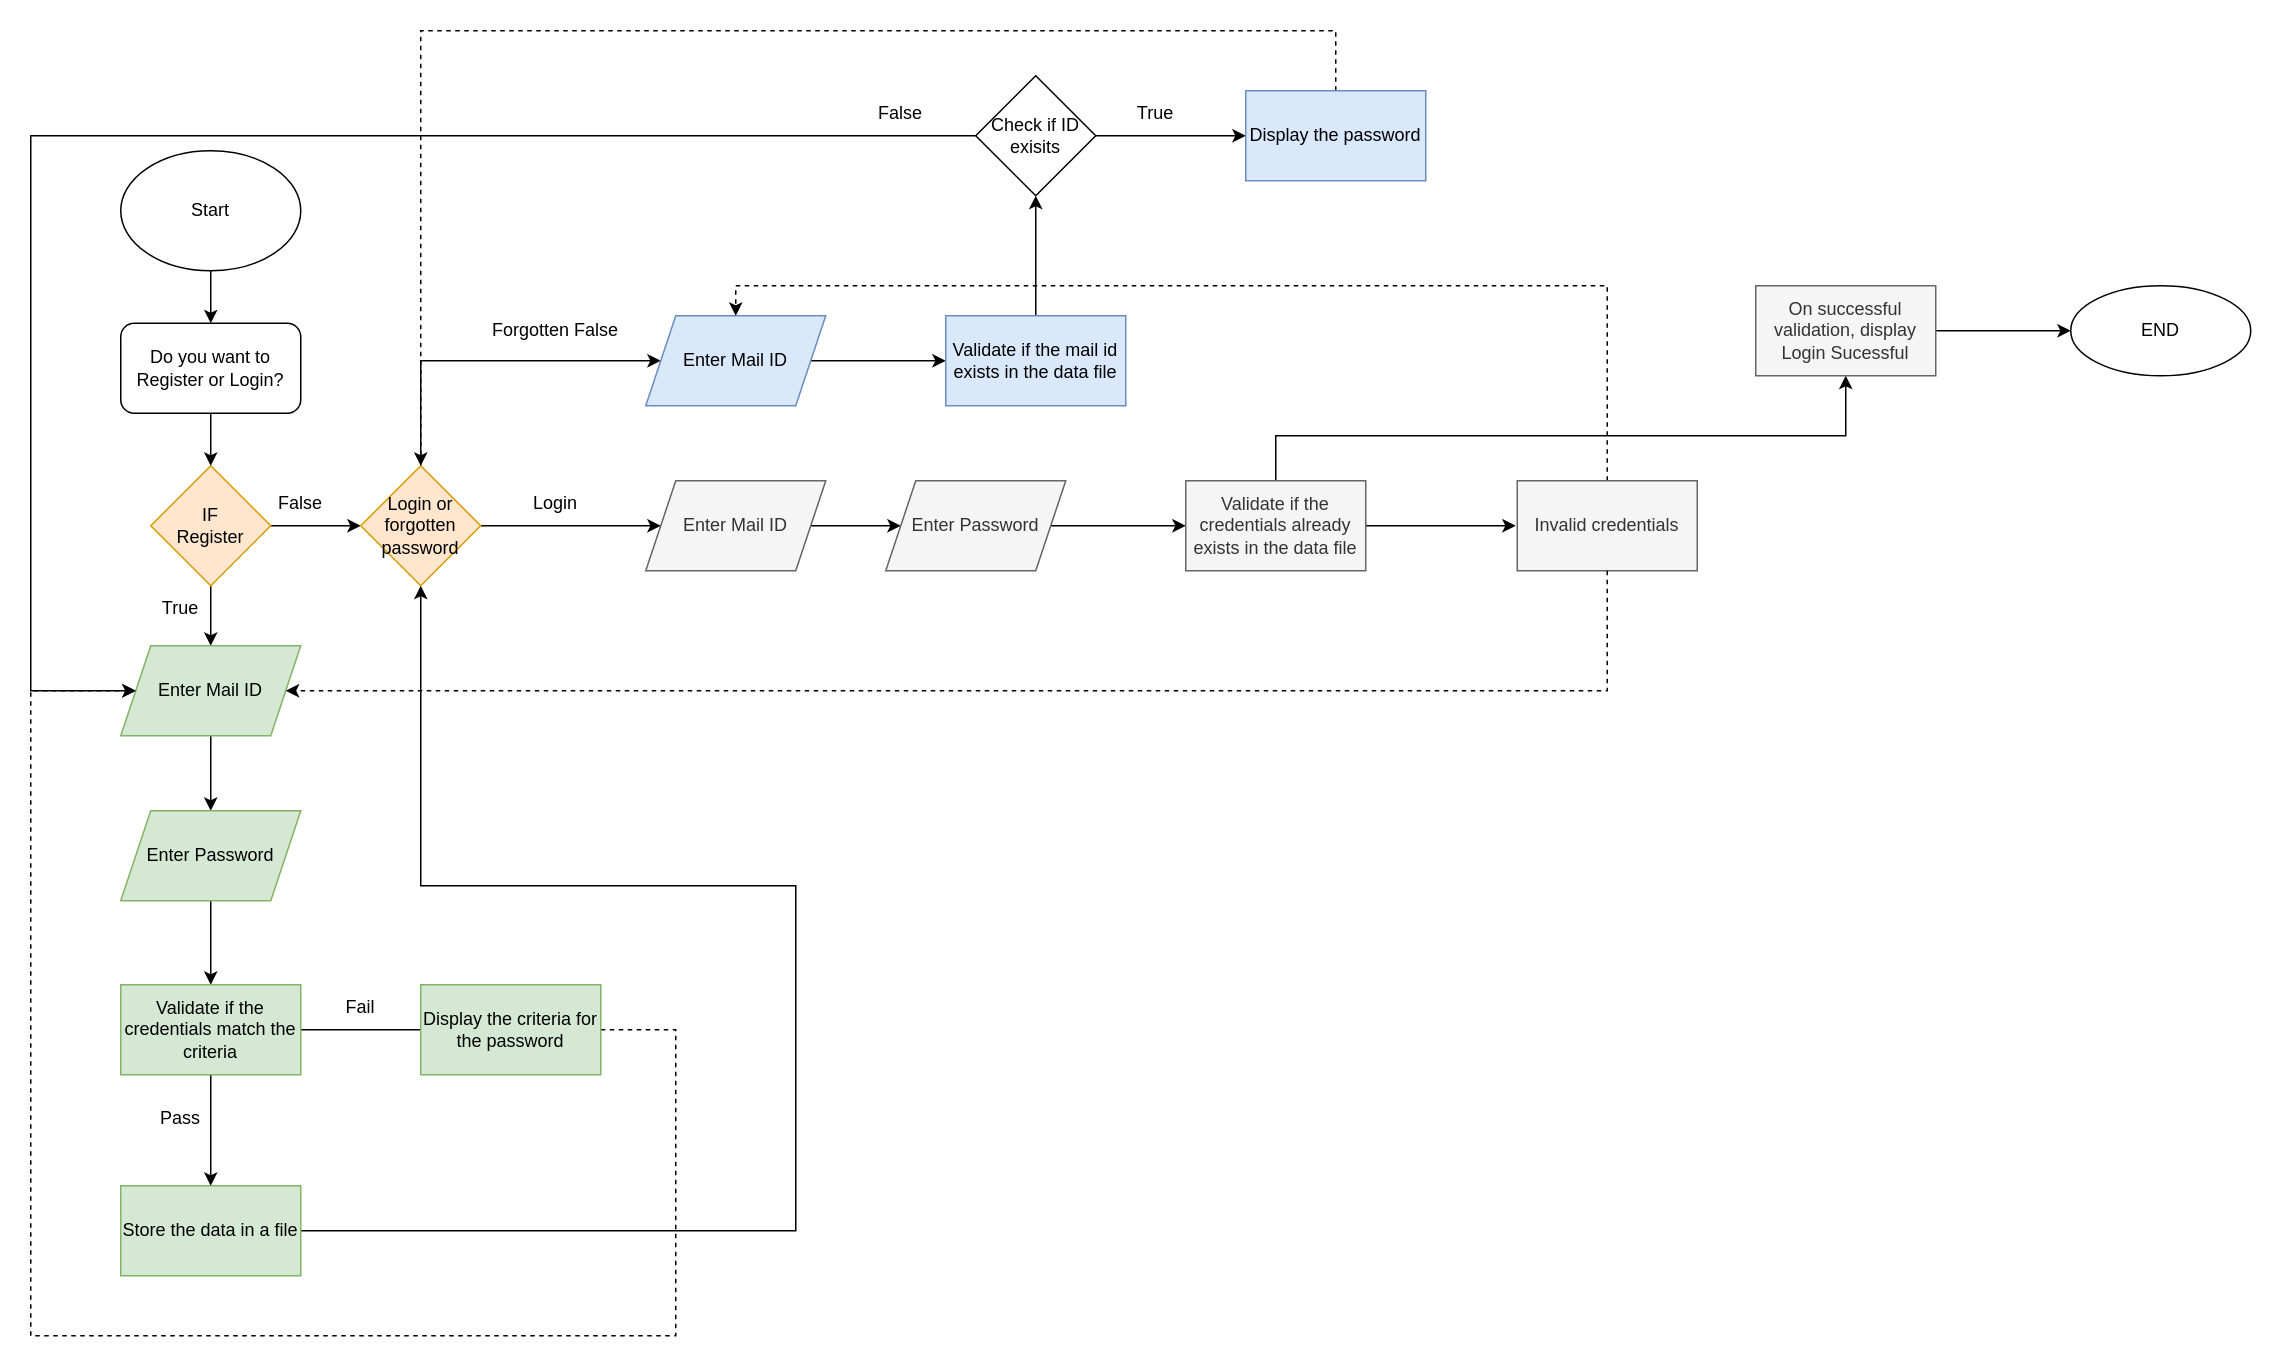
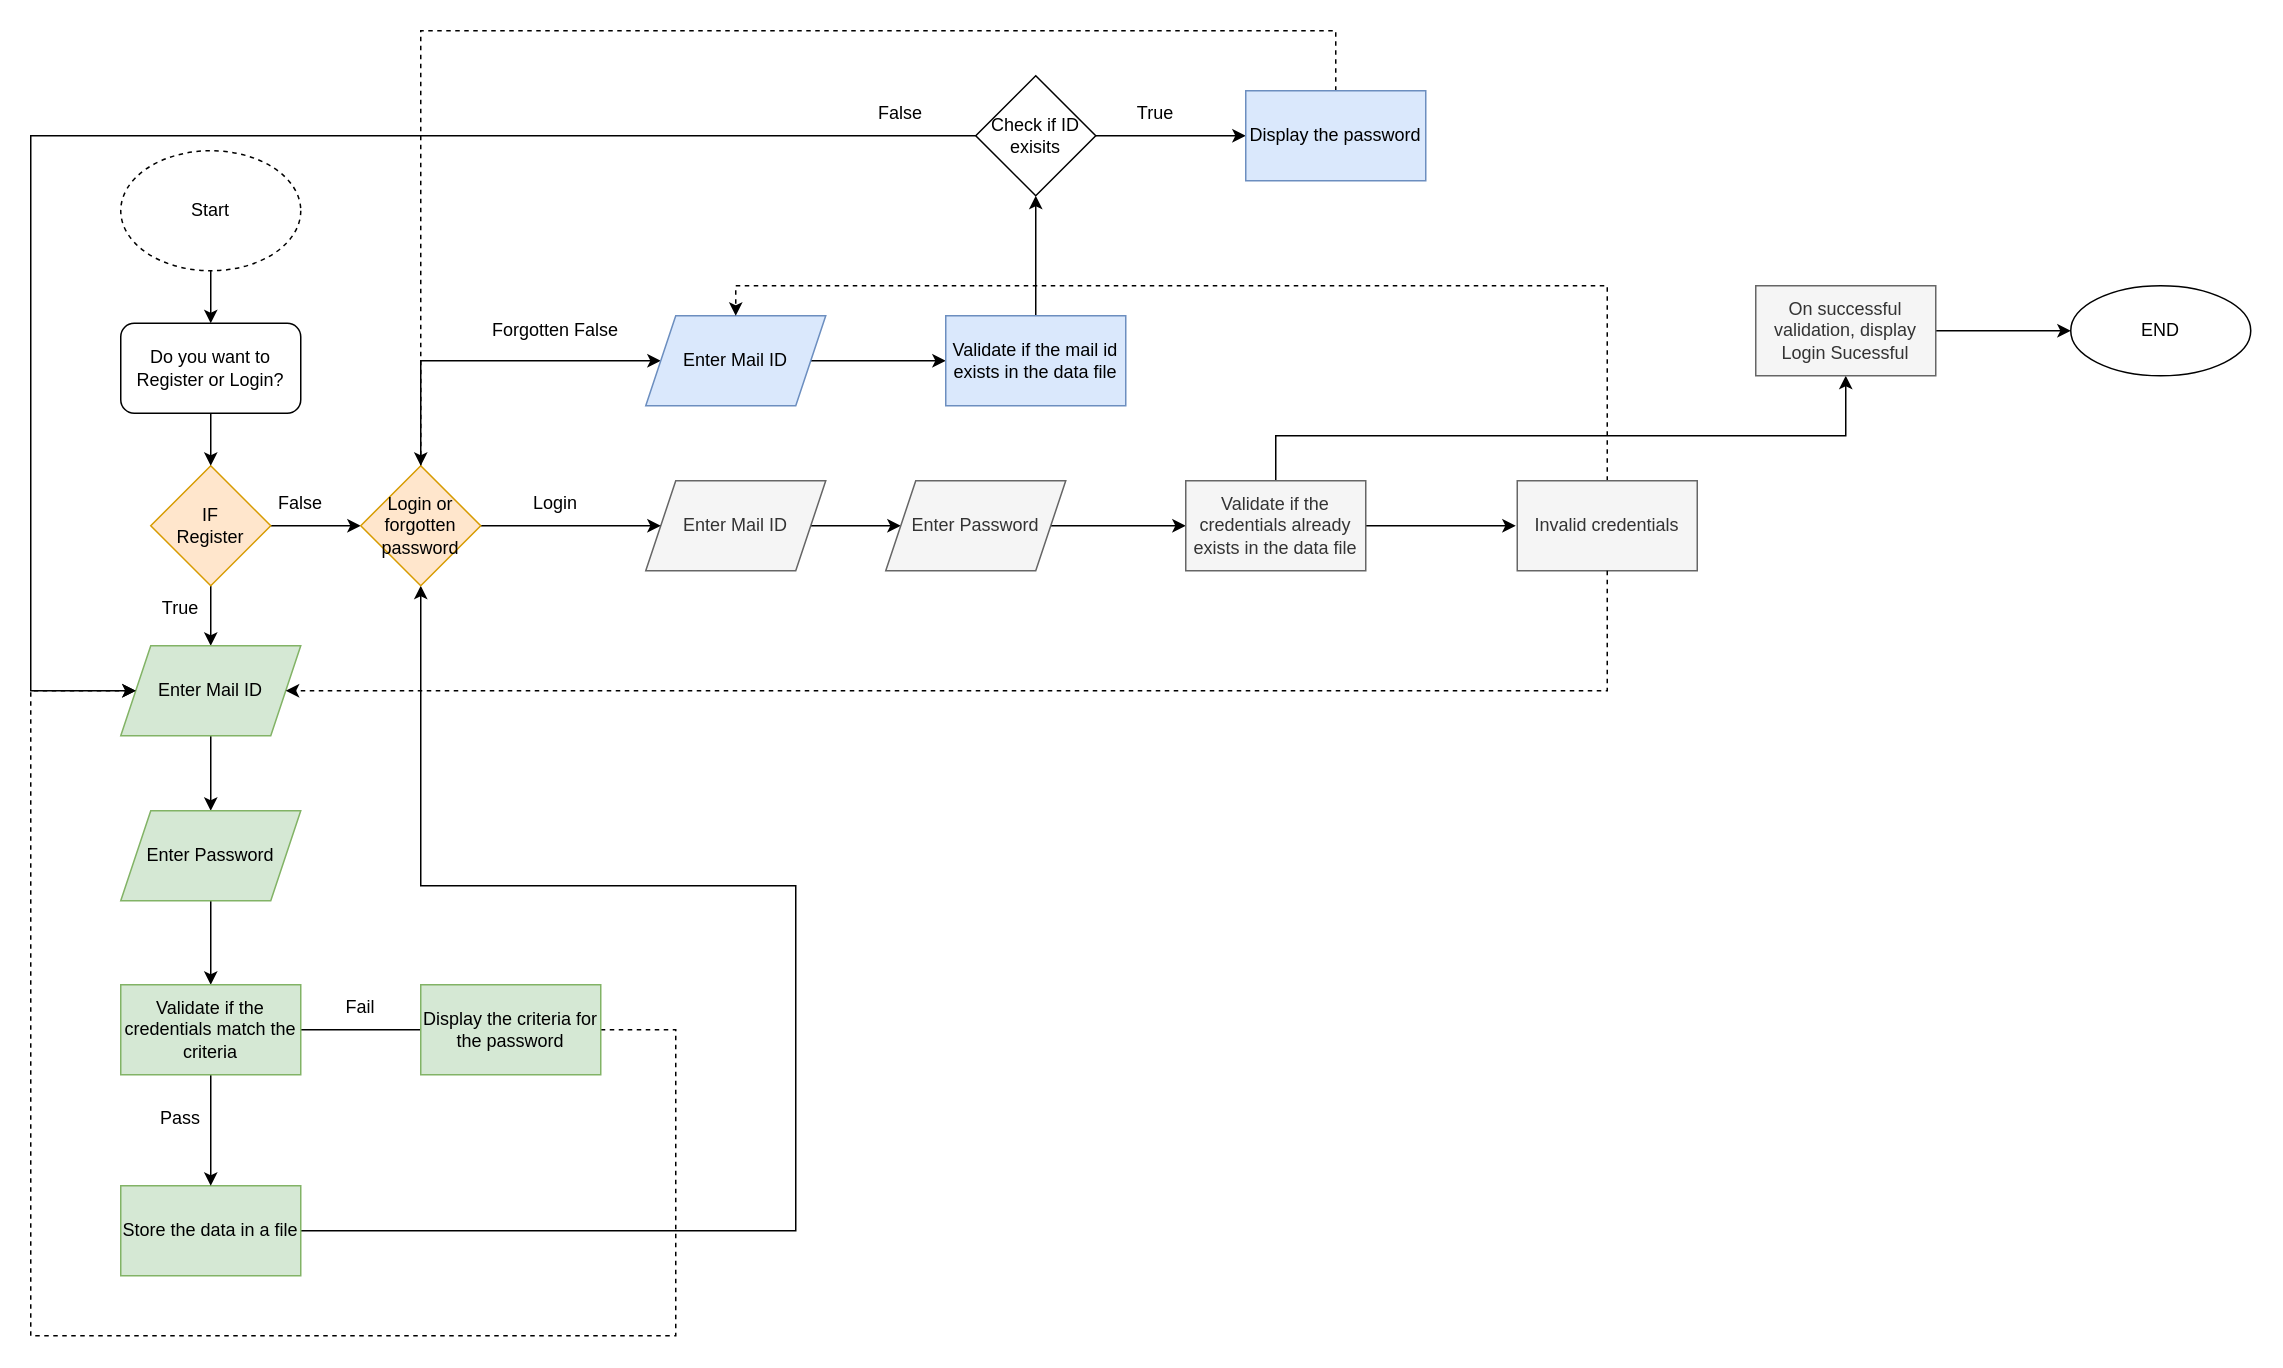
(211, 211) -> (211, 211)
